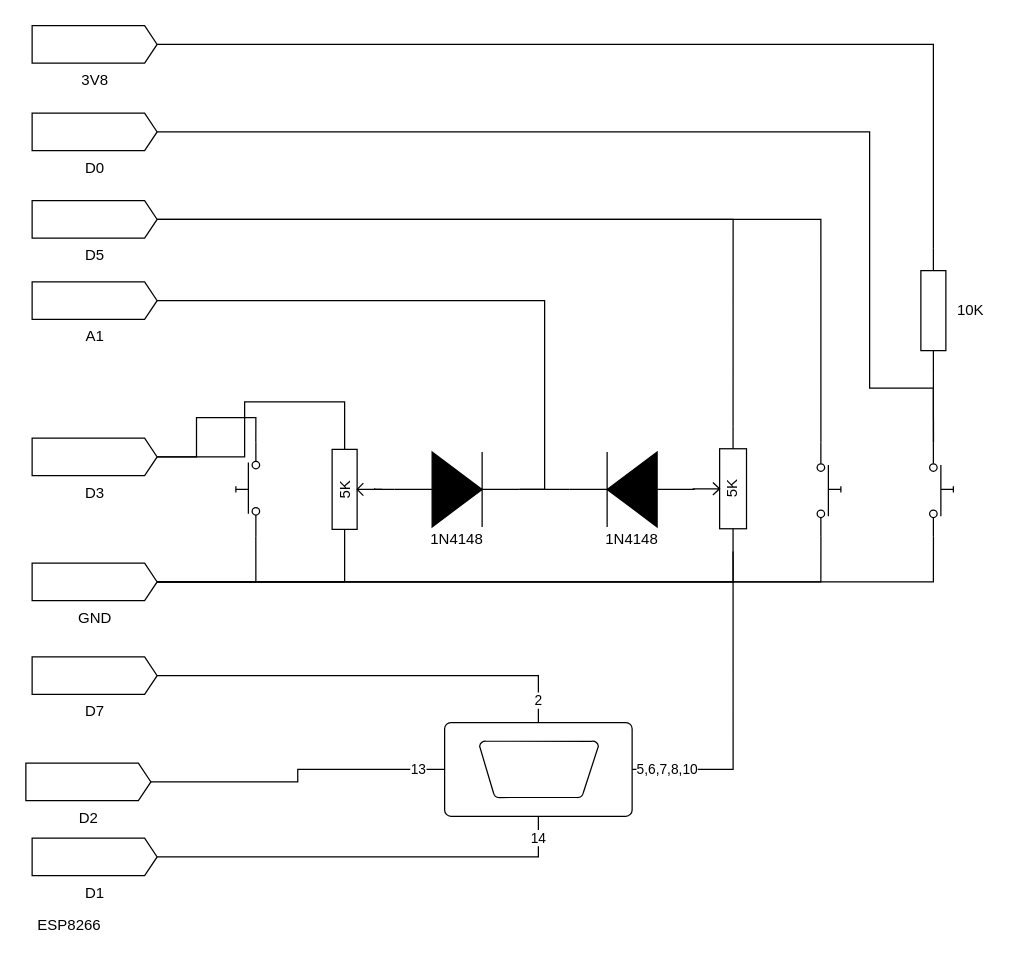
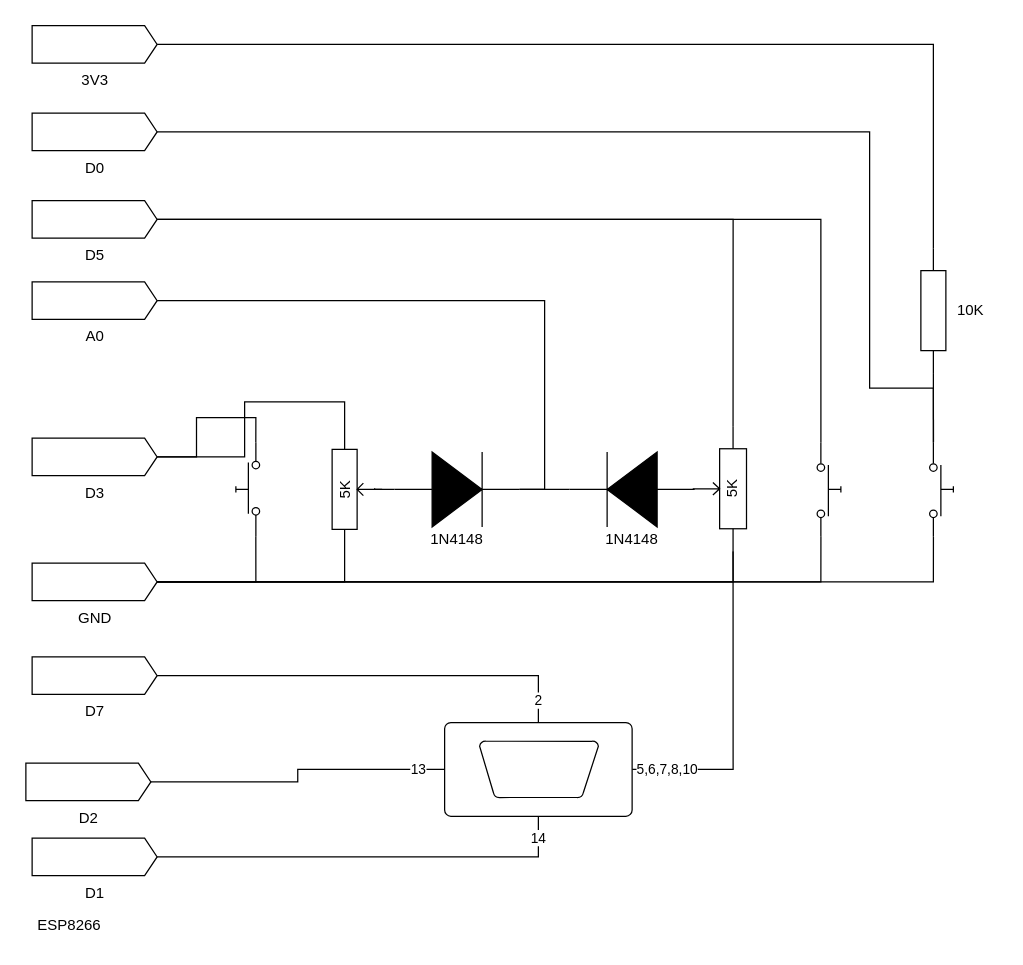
(95, 81) -> (95, 81)
(95, 337) -> (95, 337)
